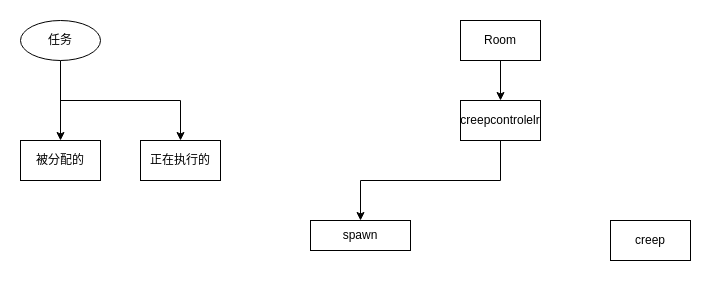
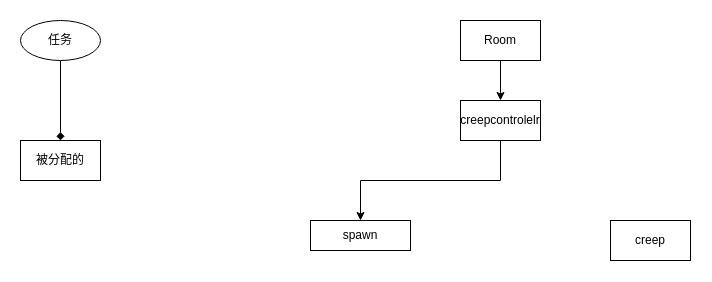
(138, 101) -> none
(61, 132) -> (61, 132)
(181, 161) -> none
